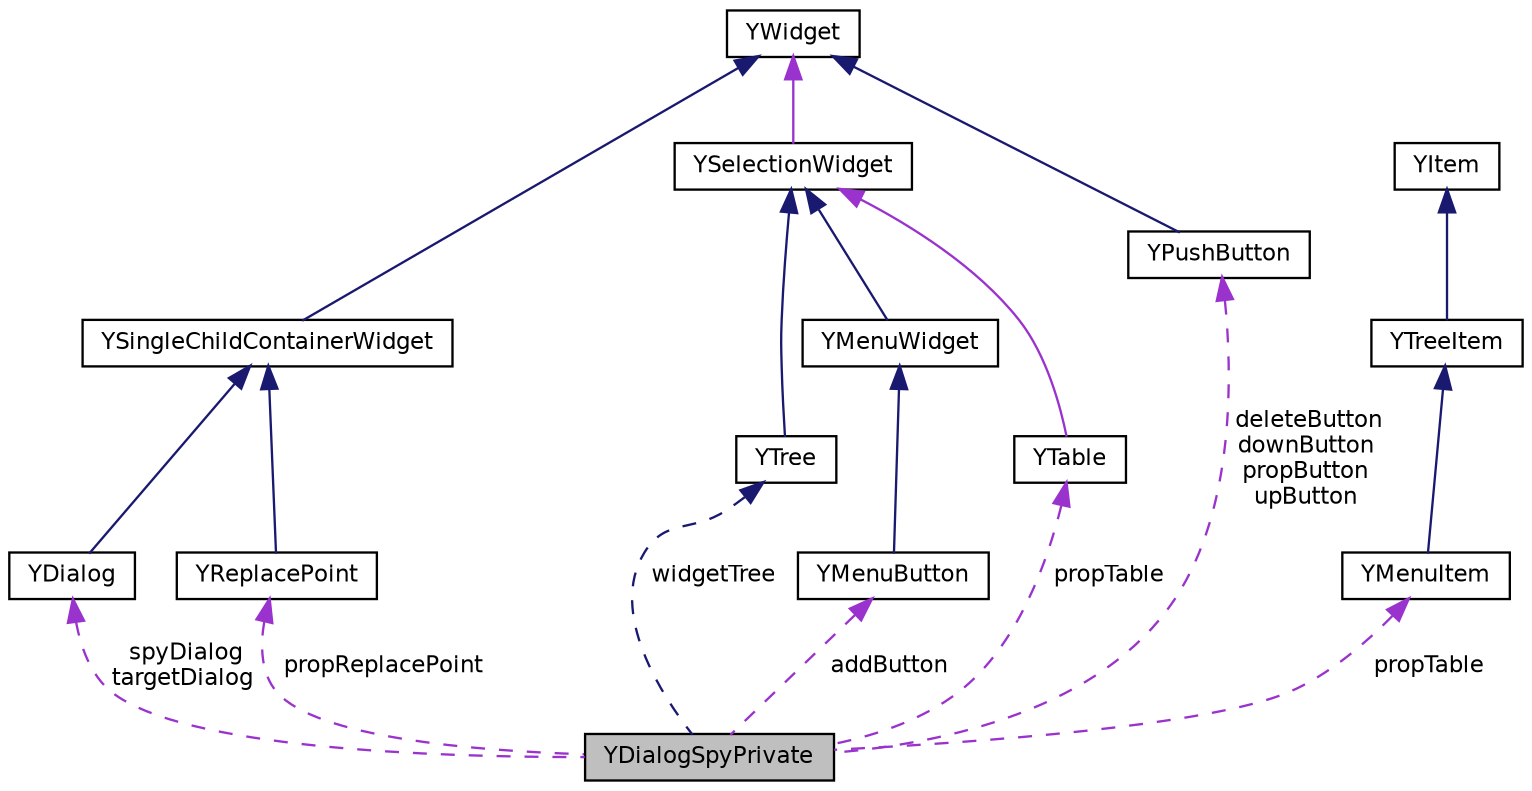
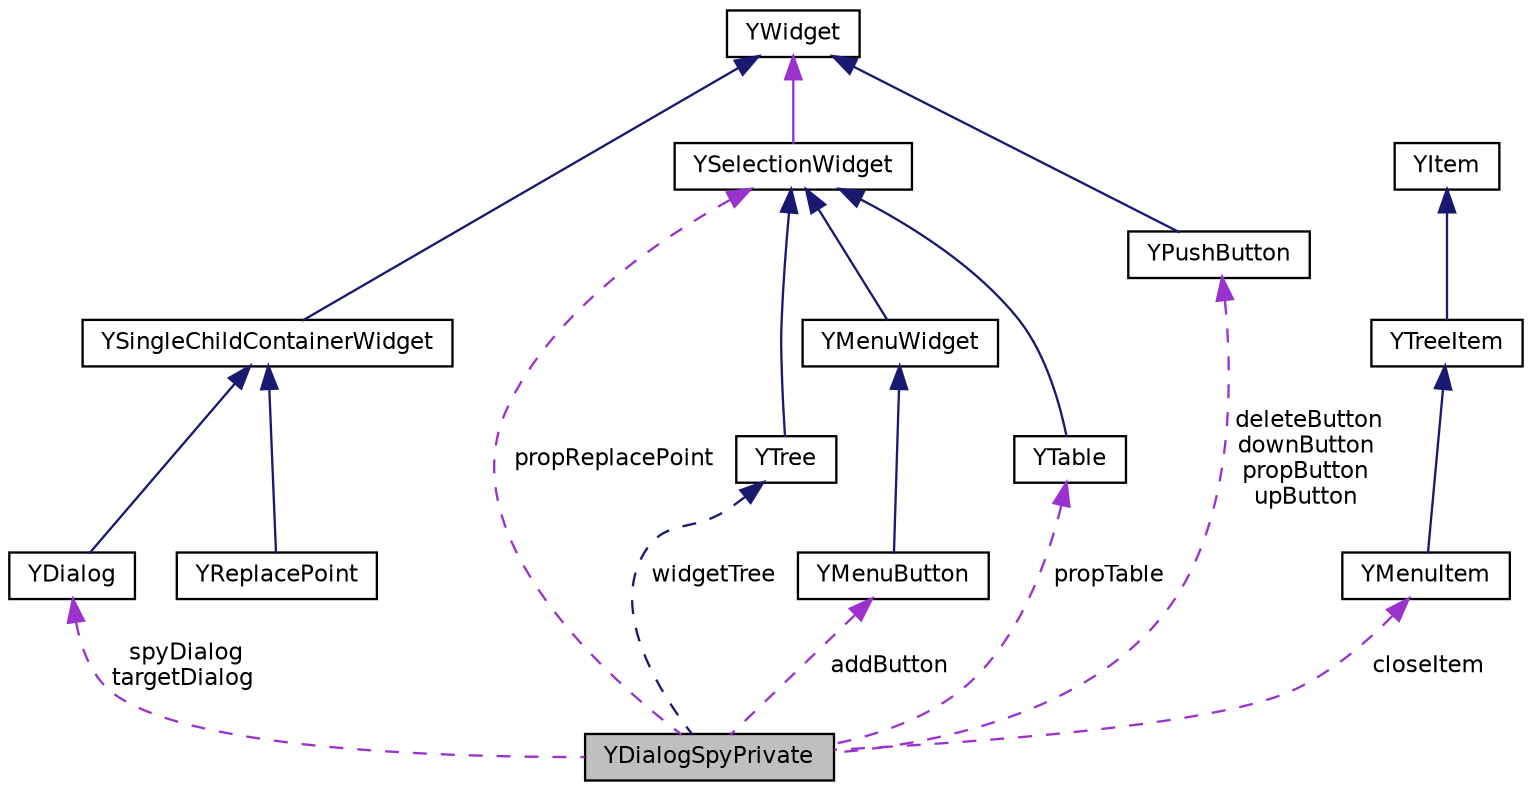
(994, 293) -> (994, 293)
(1426, 667) -> (1426, 667)
(389, 736) -> (496, 450)
